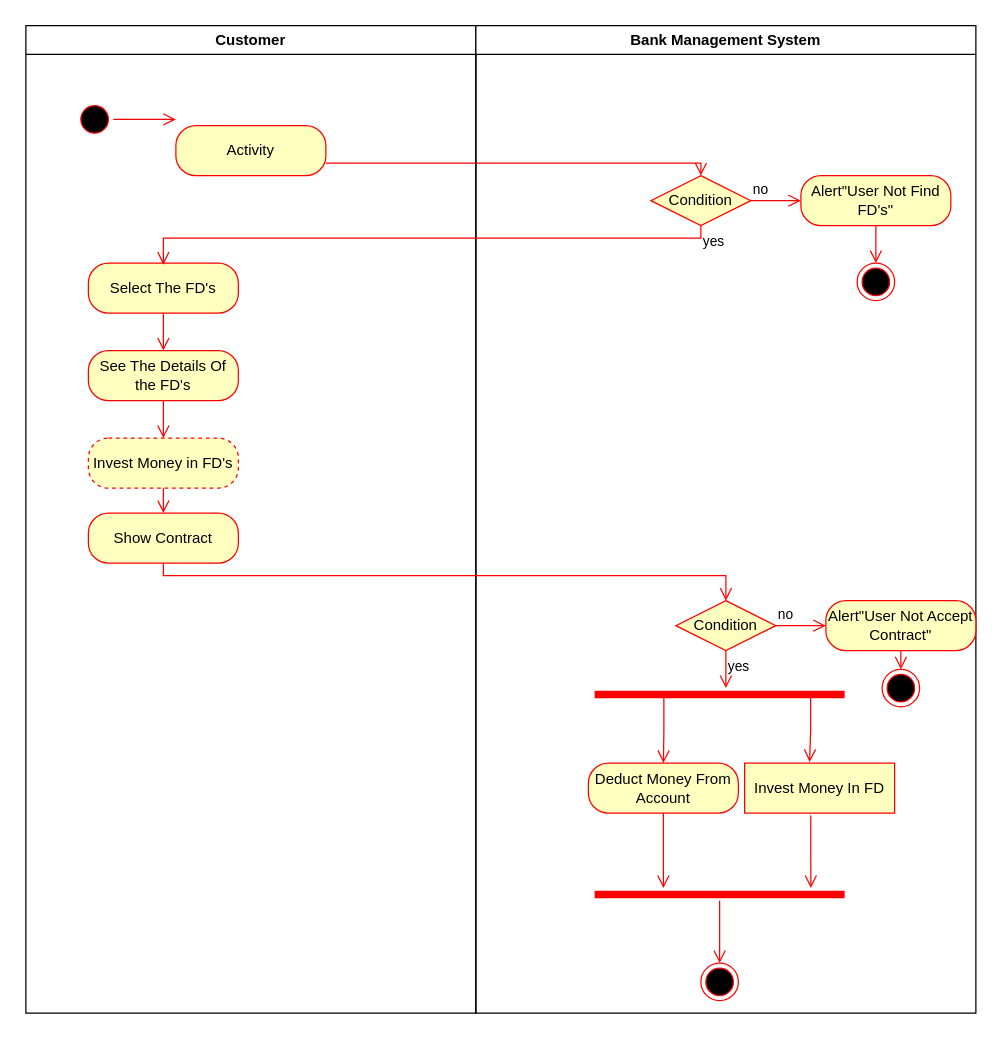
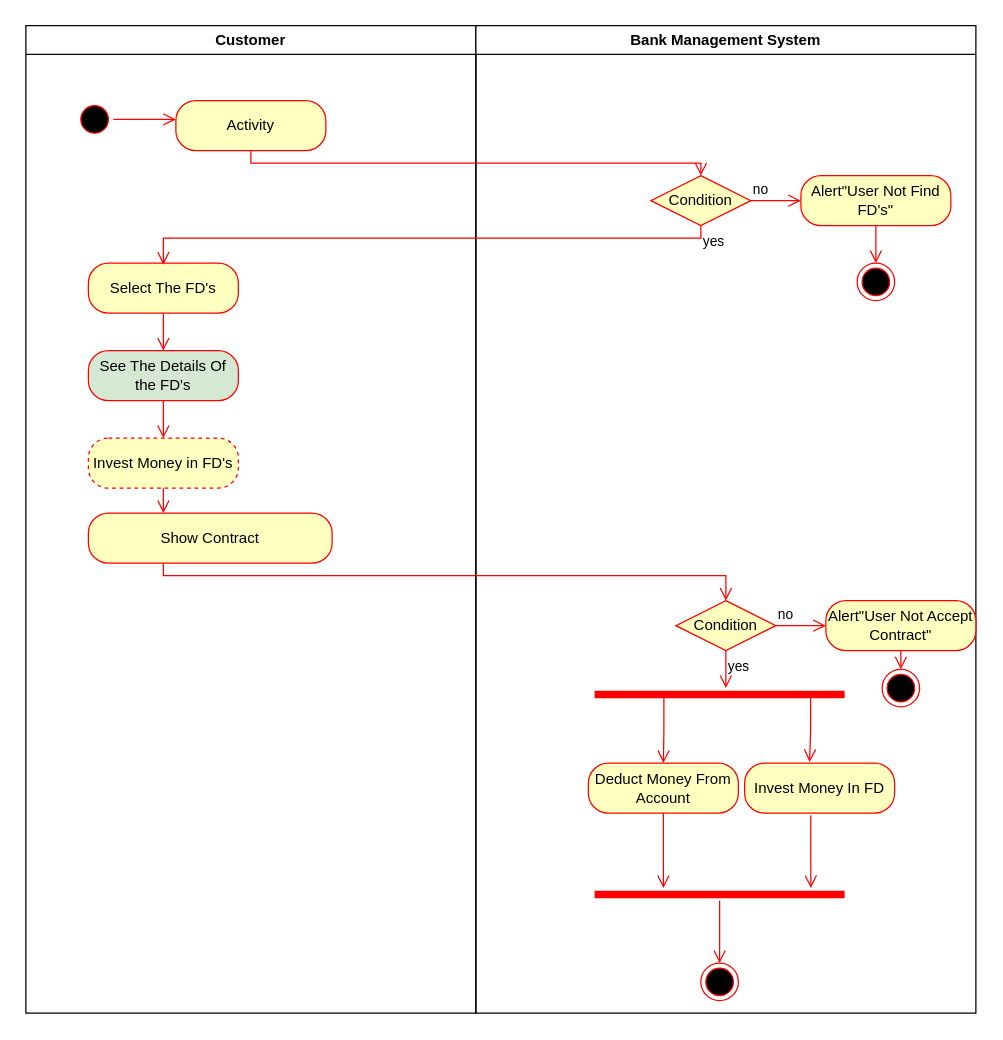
(251, 151) -> (251, 126)
(163, 376) -> (163, 376)
(163, 538) -> (210, 538)
(819, 788) -> (819, 788)
